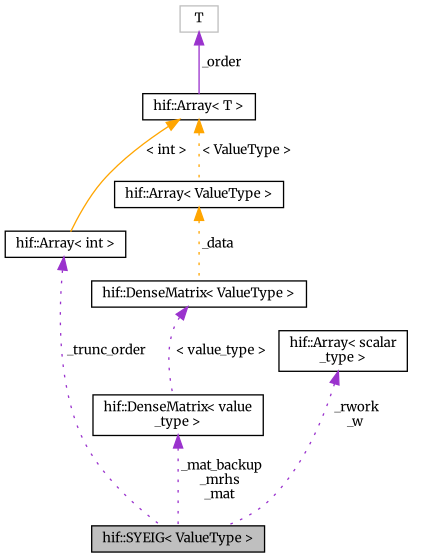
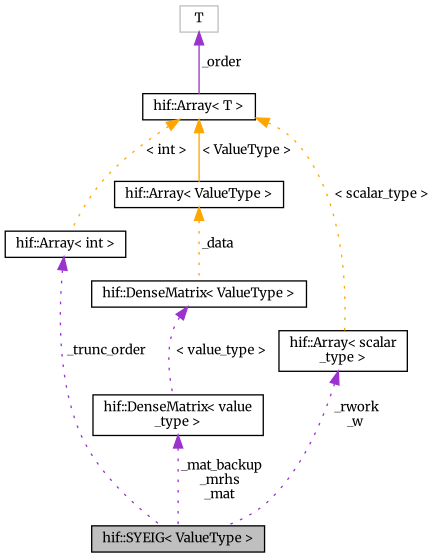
(199, 157) -> (199, 157)
(111, 172) -> (111, 172)
none -> (334, 215)
